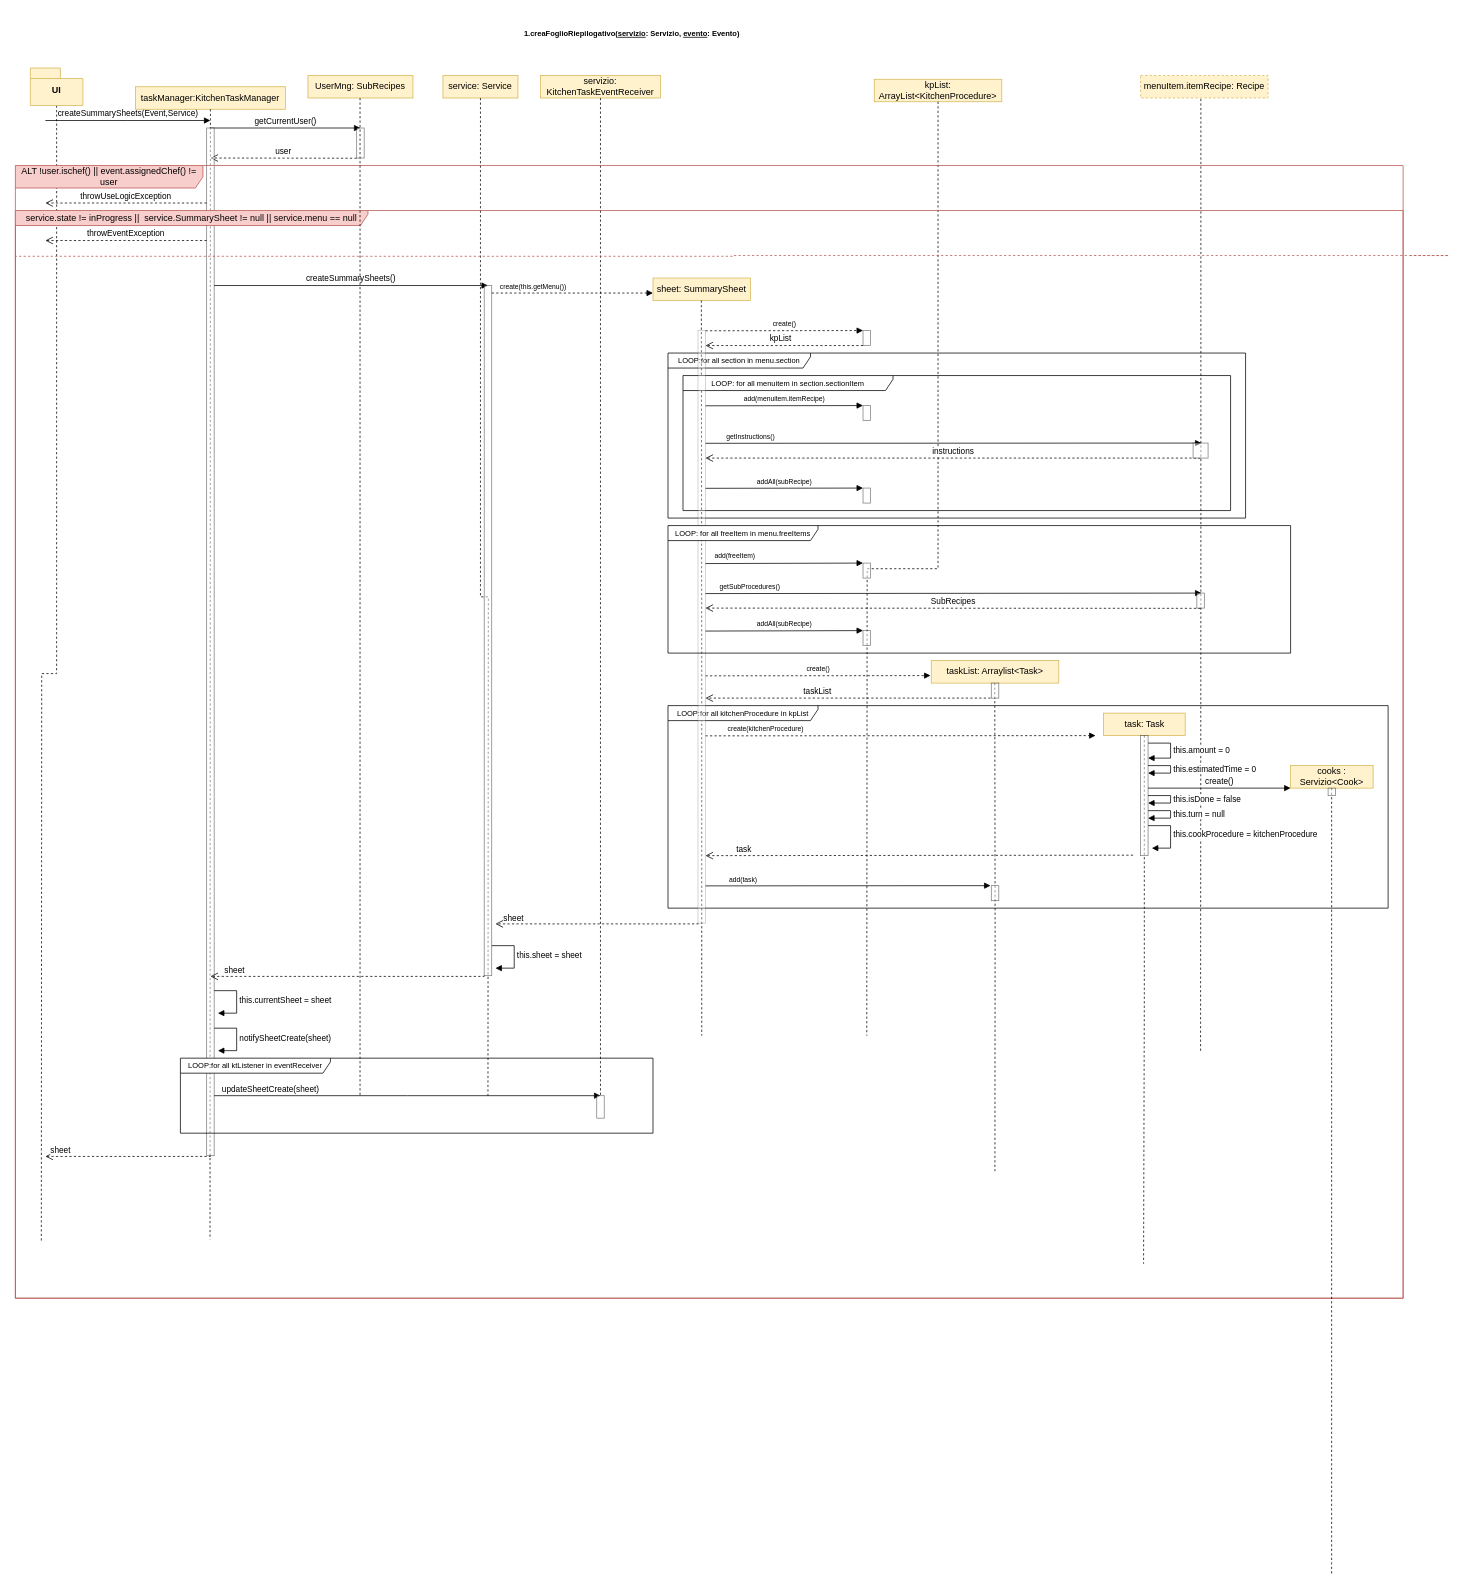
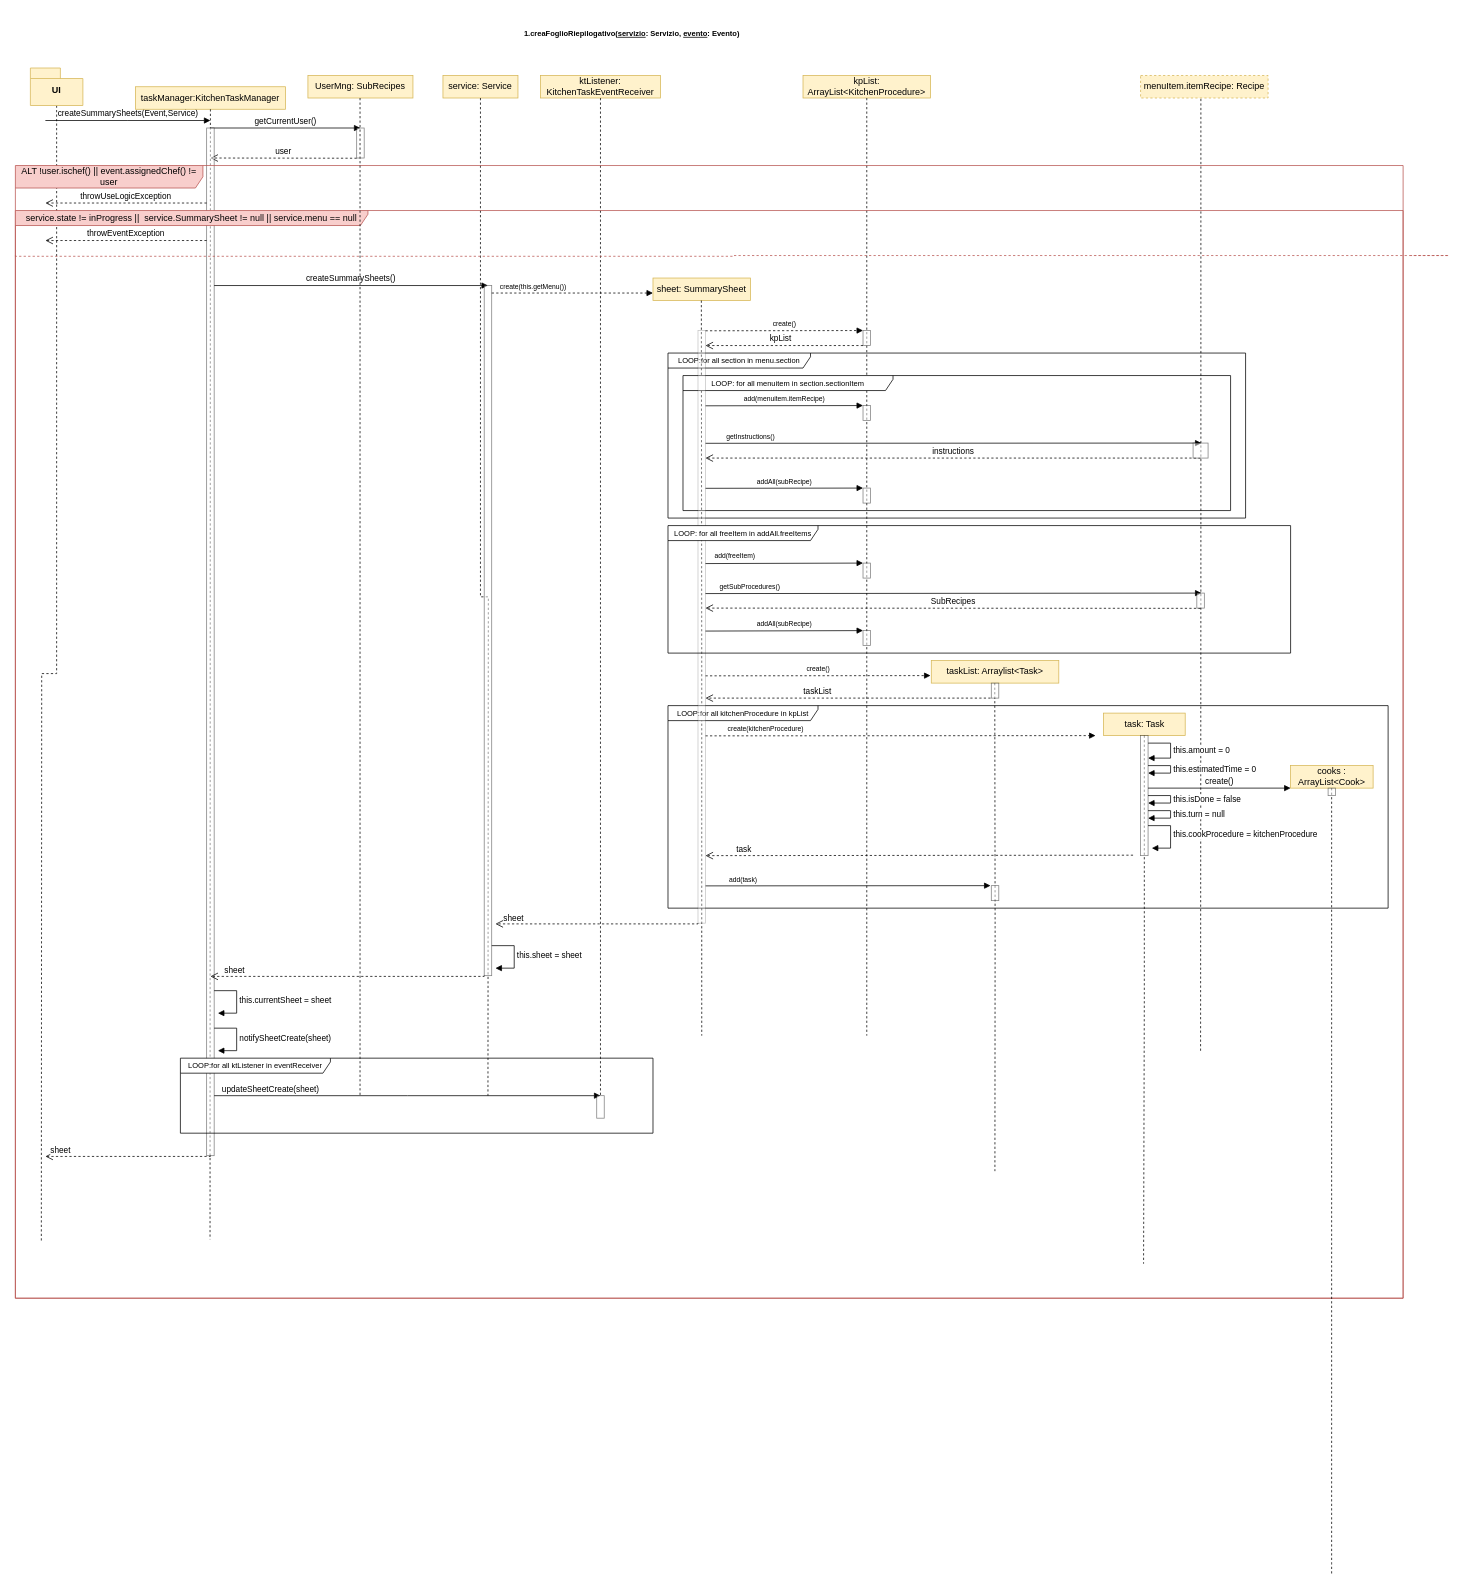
(600, 87) -> (600, 87)
(938, 90) -> (867, 87)
(743, 533) -> (743, 533)
(1332, 777) -> (1332, 777)
